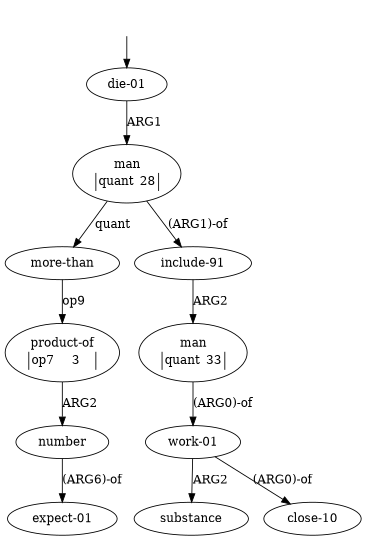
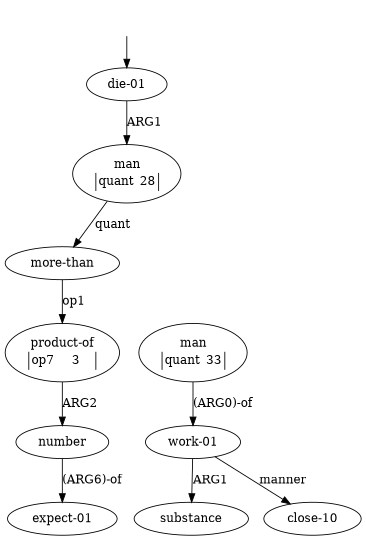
(193, 263) -> none
(74, 302) -> (74, 302)
(211, 480) -> (211, 480)
(283, 480) -> (283, 480)
